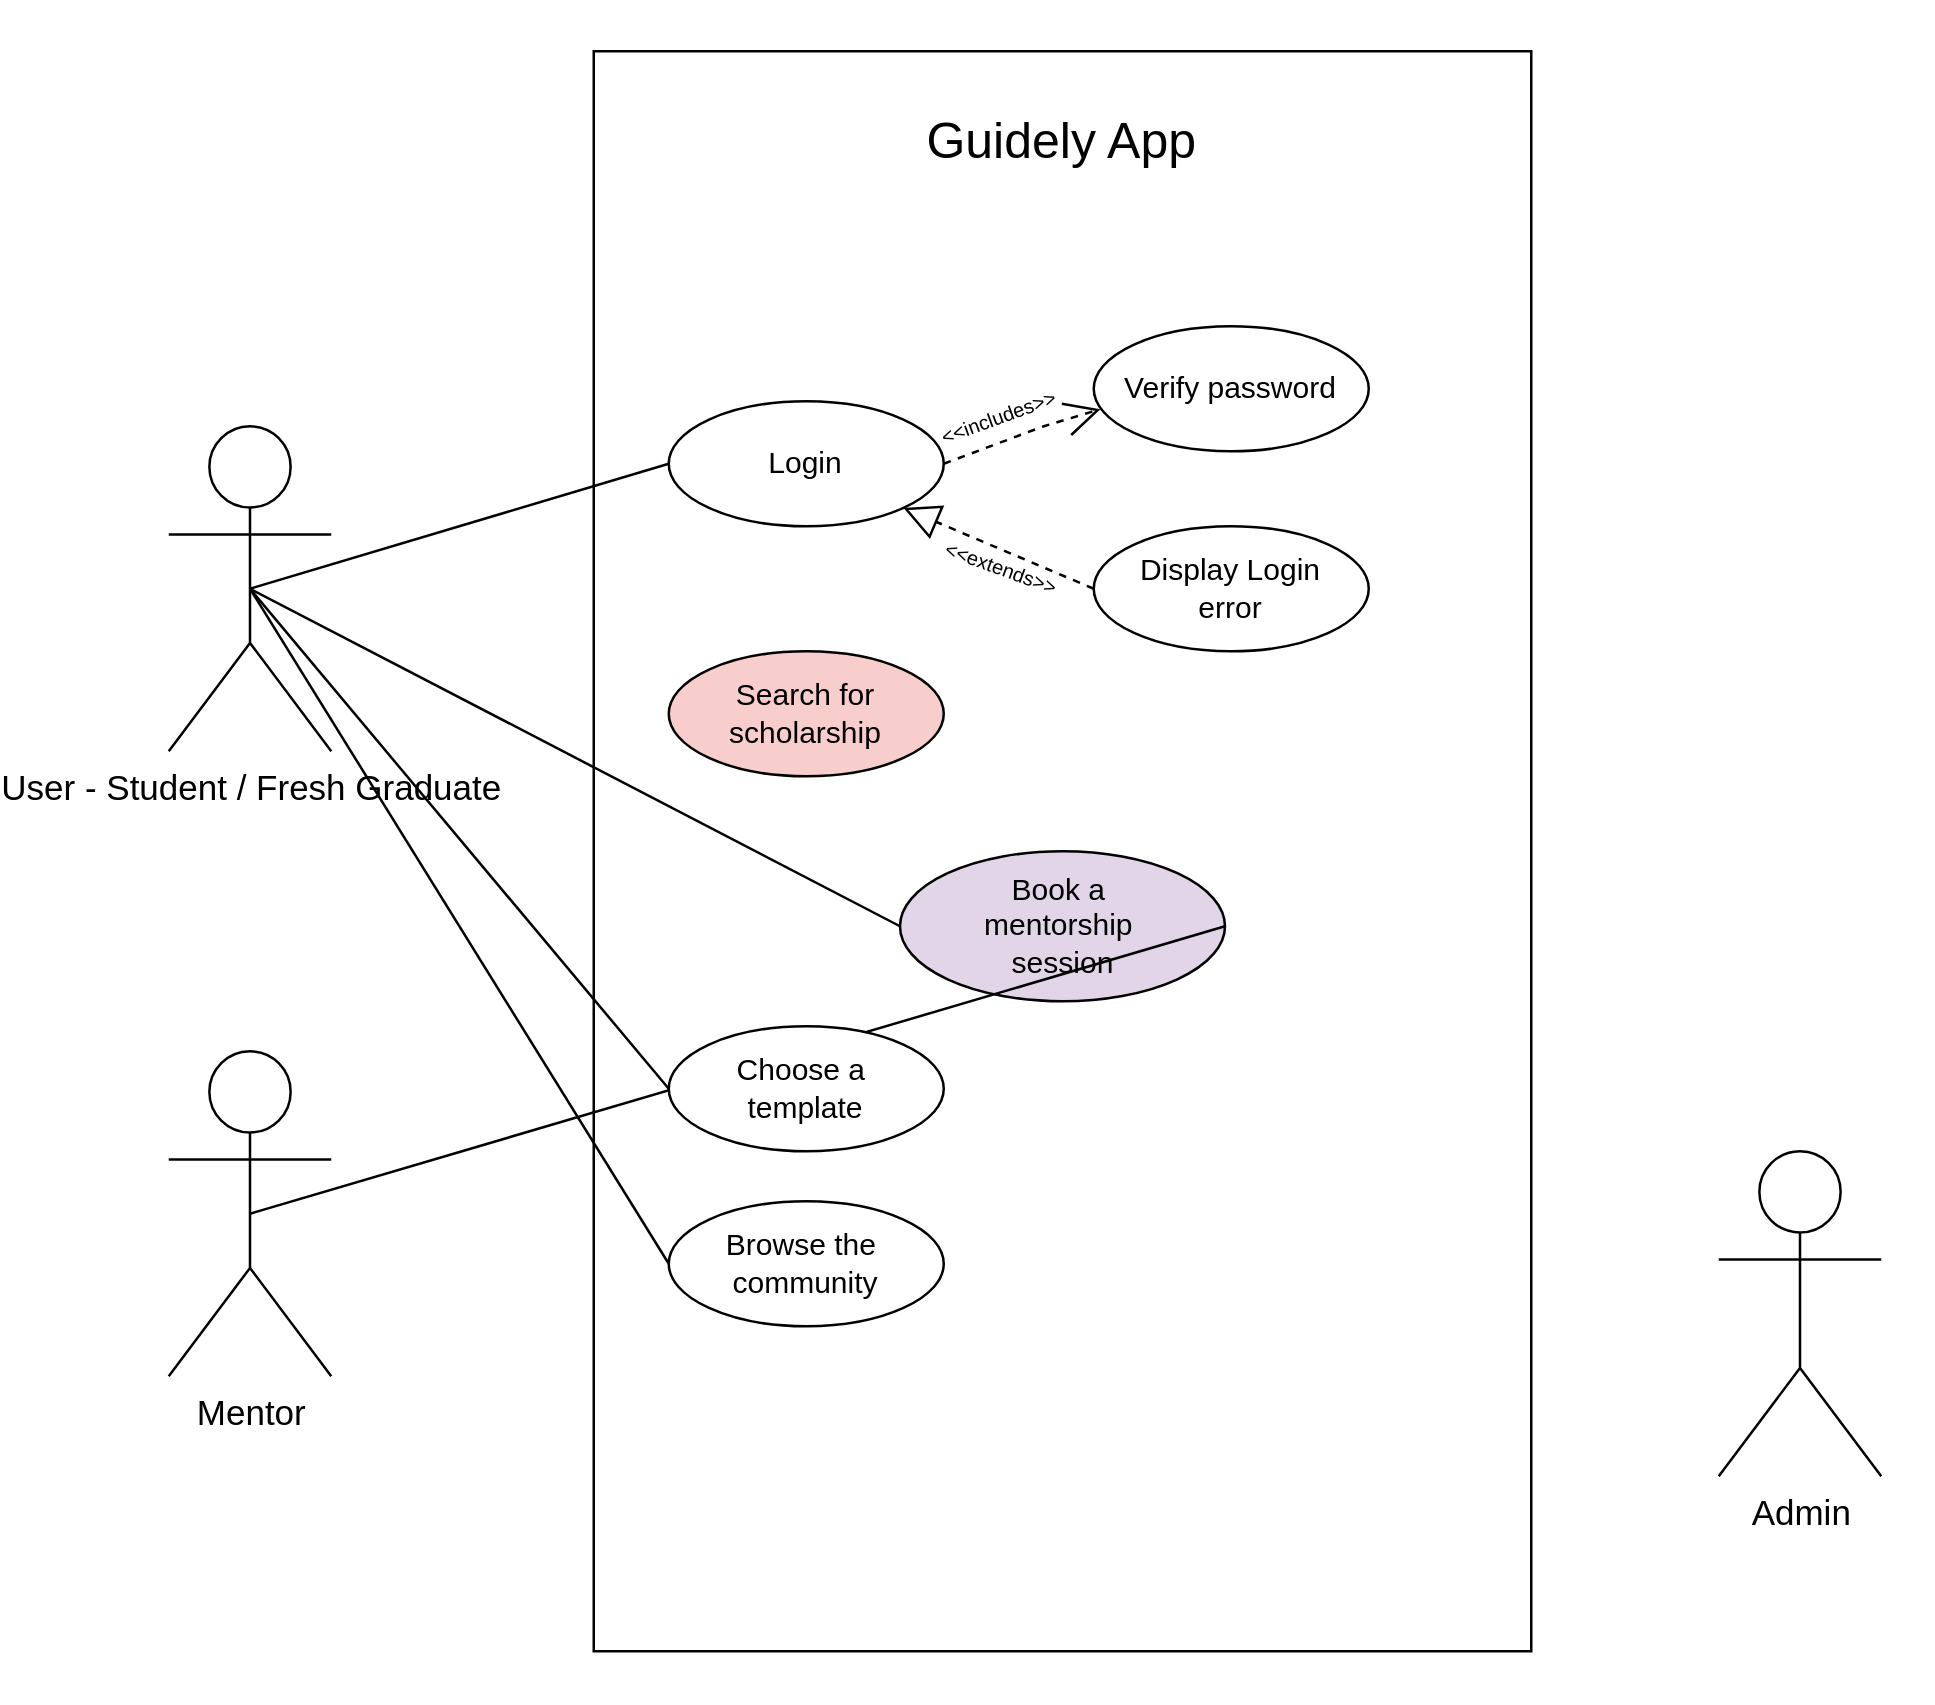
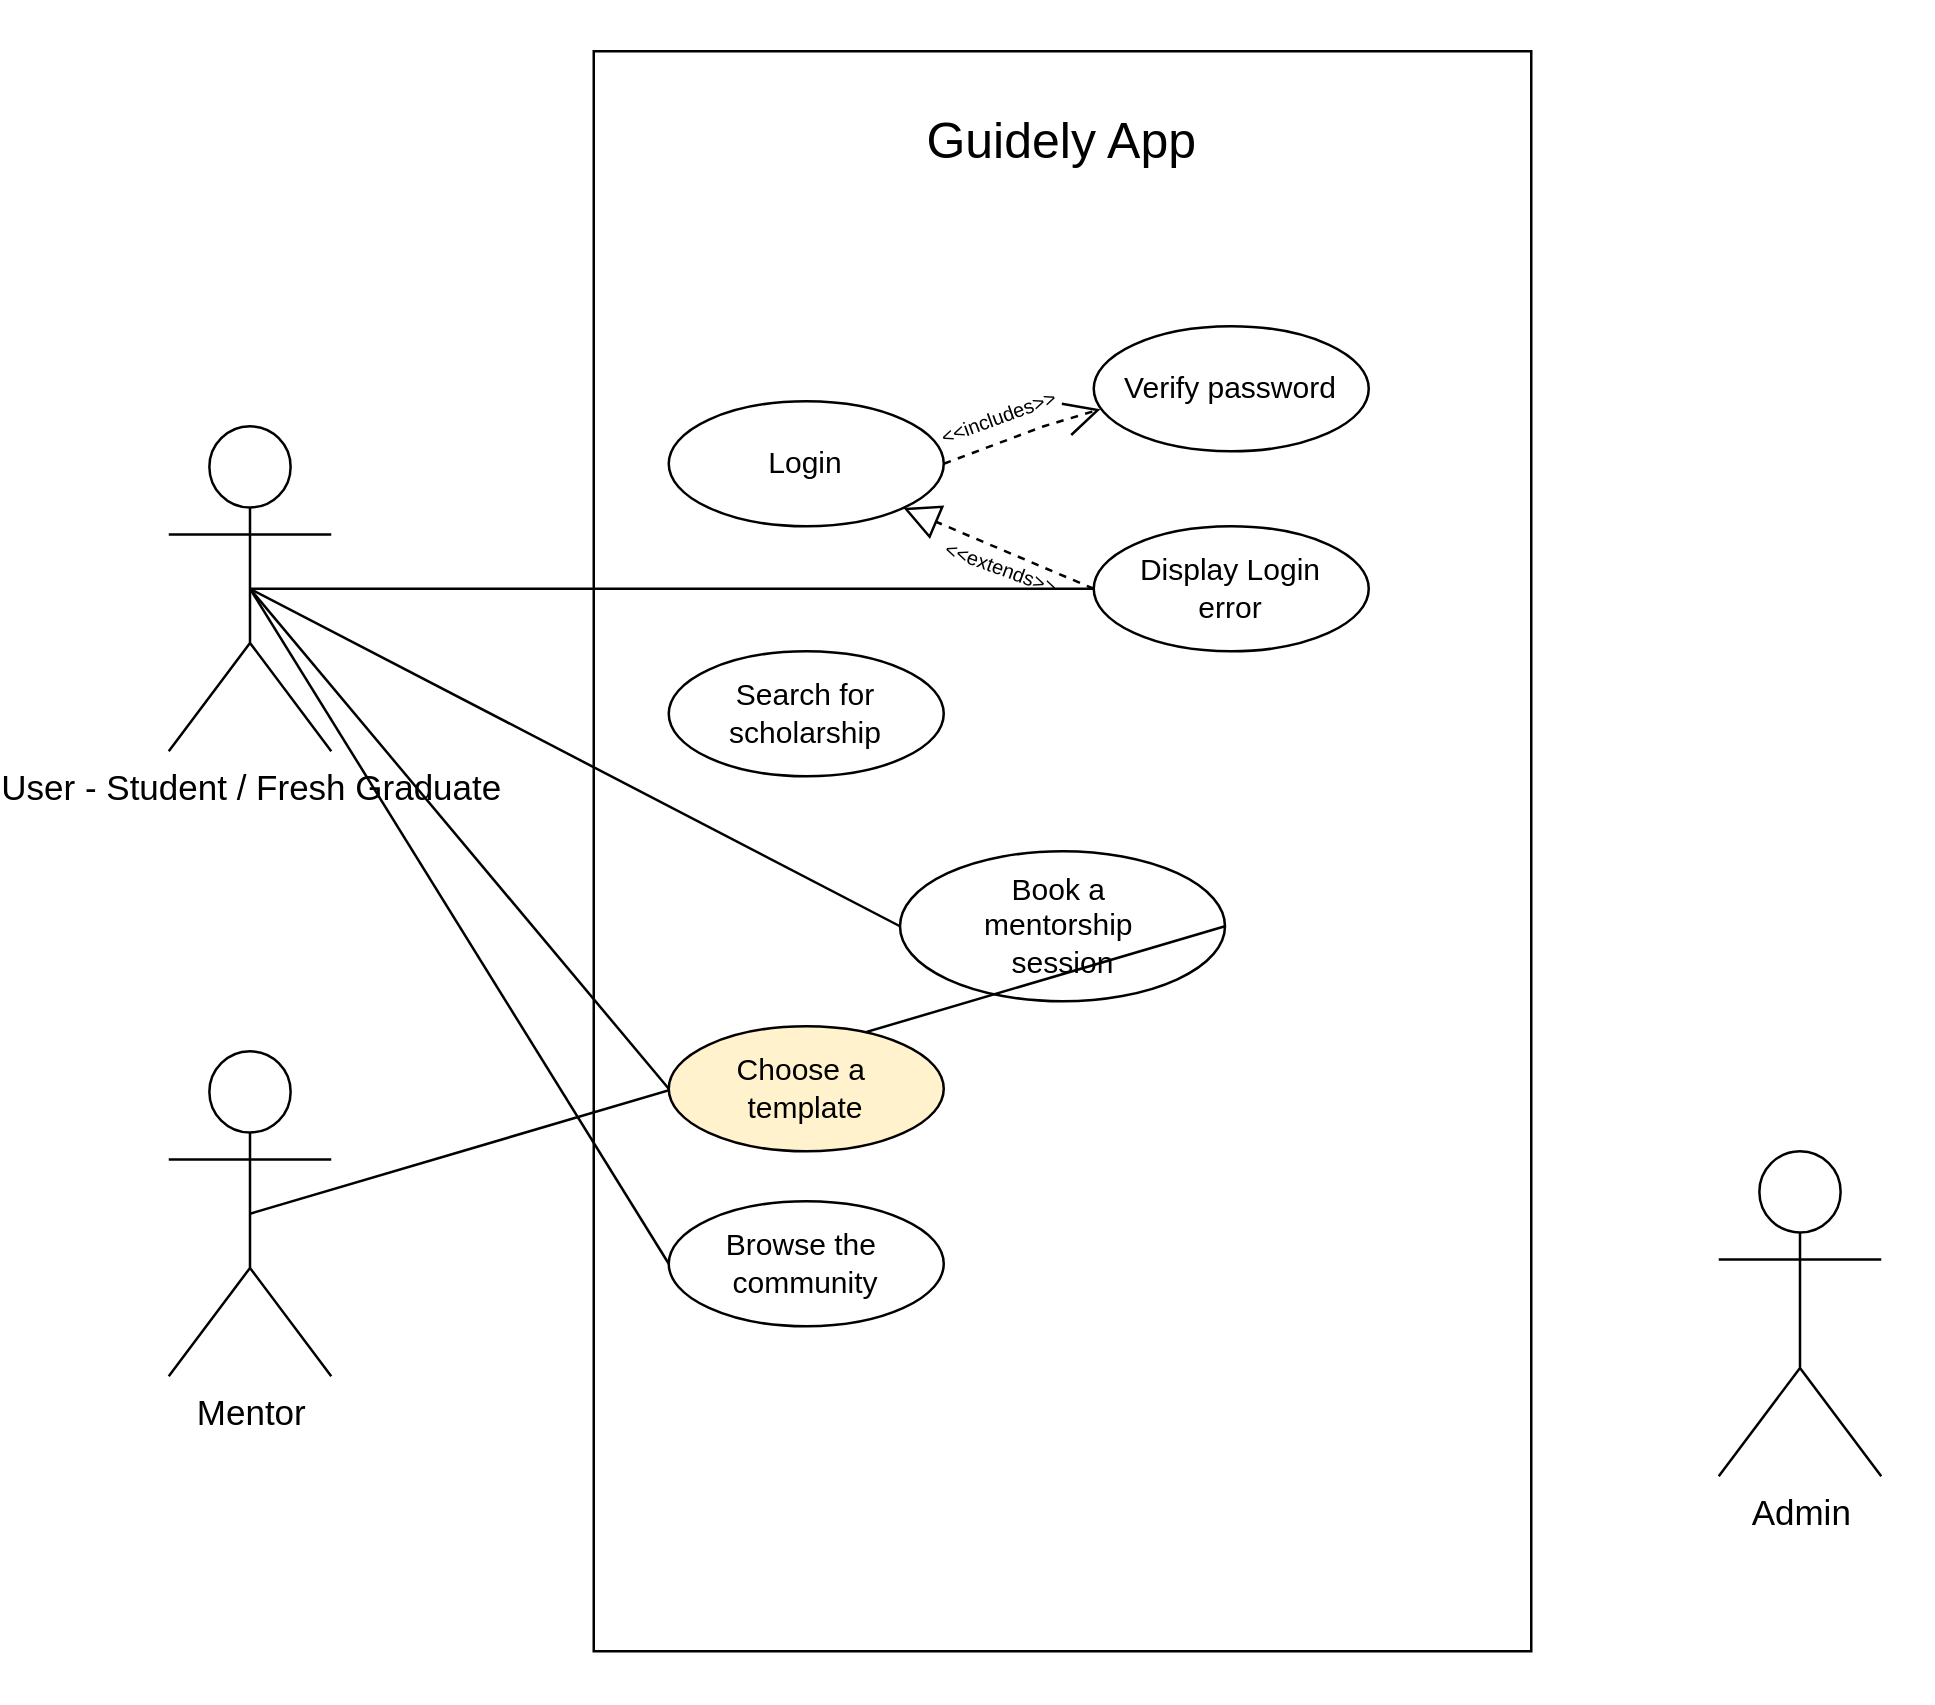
(489, 518) -> (689, 589)
(806, 714) -> (806, 714)
(1063, 926) -> (1063, 926)
(806, 1089) -> (806, 1089)
